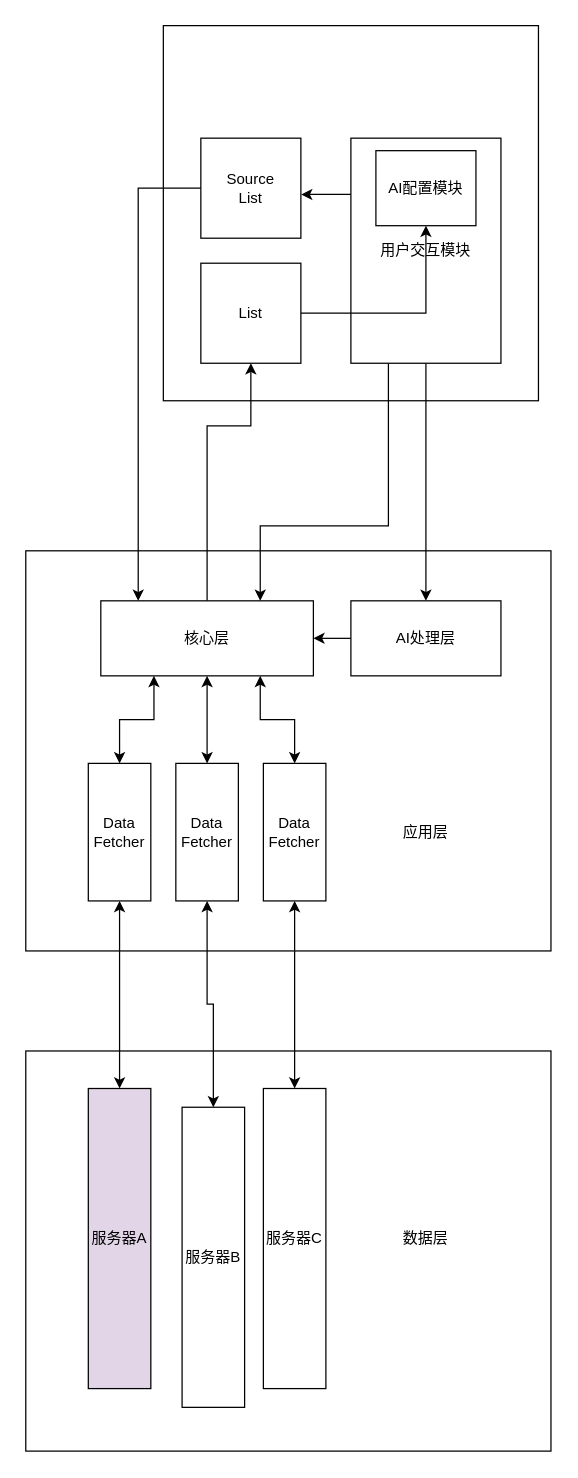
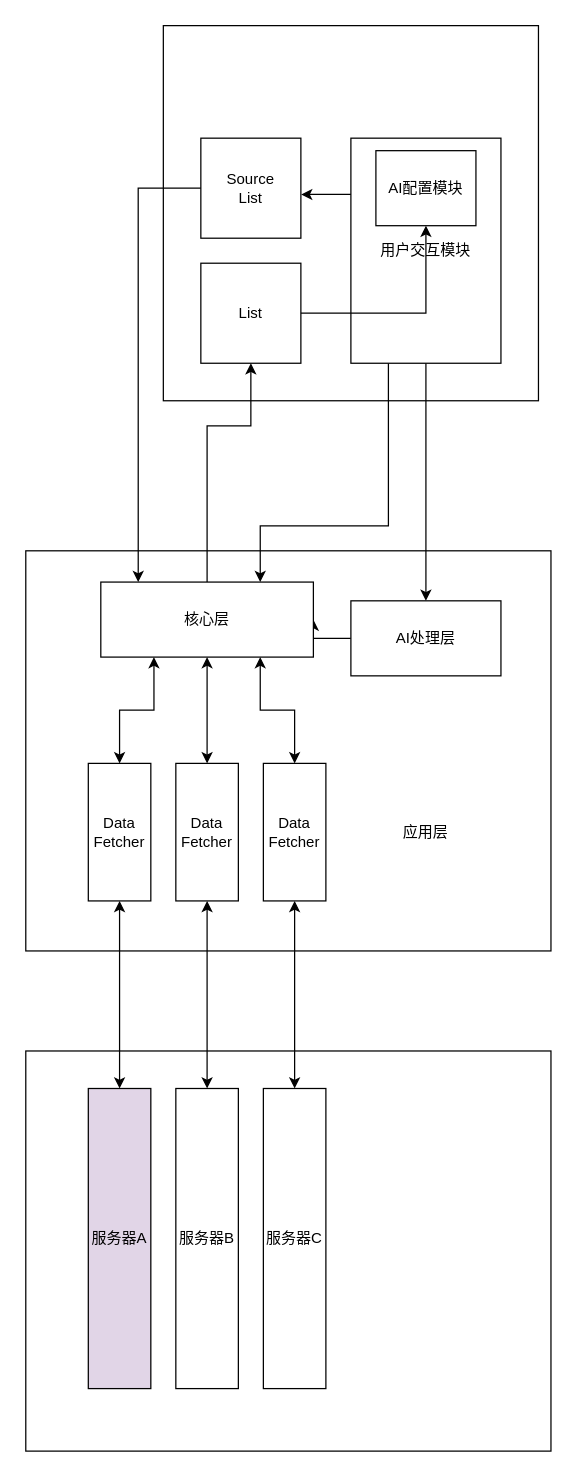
(207, 638) -> (207, 619)
(426, 1238) -> none
(213, 1257) -> (207, 1238)
